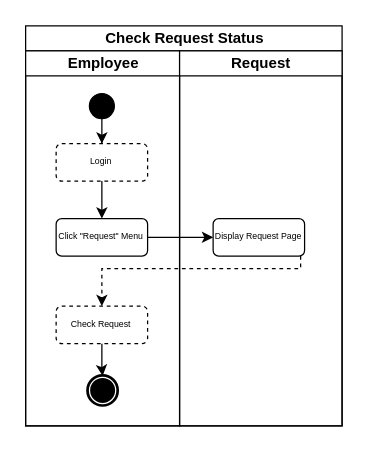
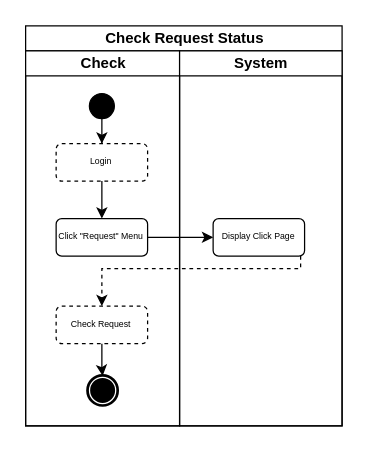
(104, 63) -> (104, 63)
(261, 63) -> (261, 63)
(259, 237) -> (259, 237)
